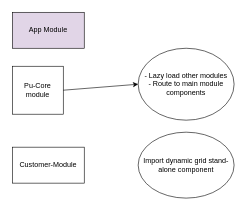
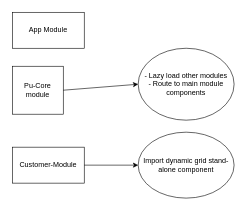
(48, 30) -> (48, 30)
none -> (132, 165)
